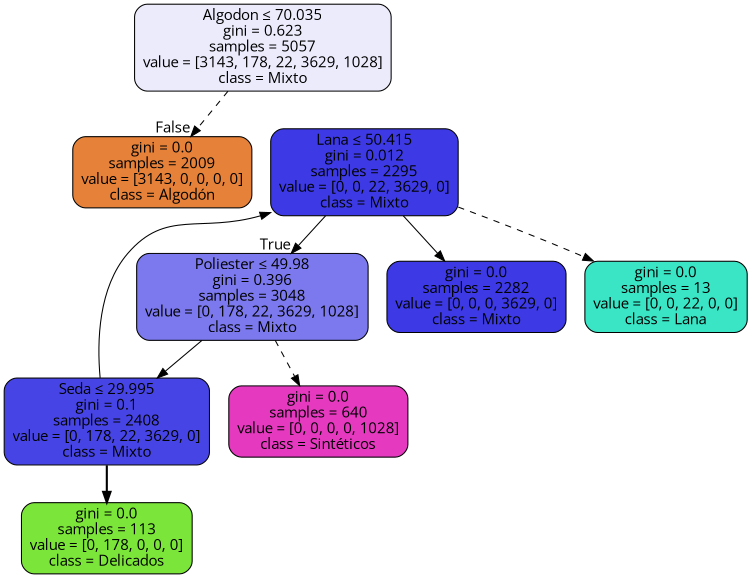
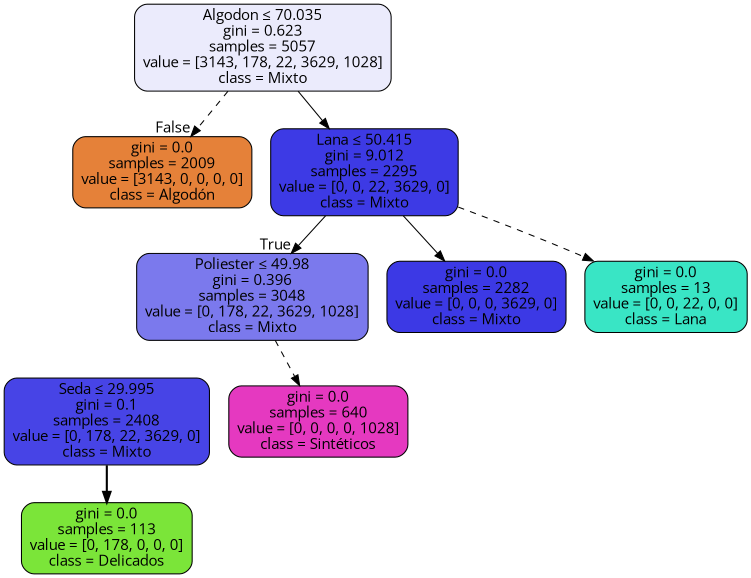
(364, 156) -> (364, 156)
(132, 249) -> (310, 106)
(184, 356) -> none
